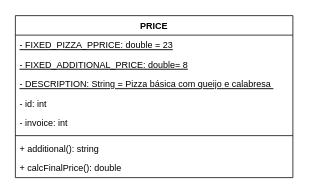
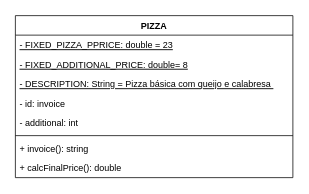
(154, 26) -> (154, 26)
(36, 104) -> (45, 104)
(48, 123) -> (54, 123)
(67, 149) -> (60, 149)
